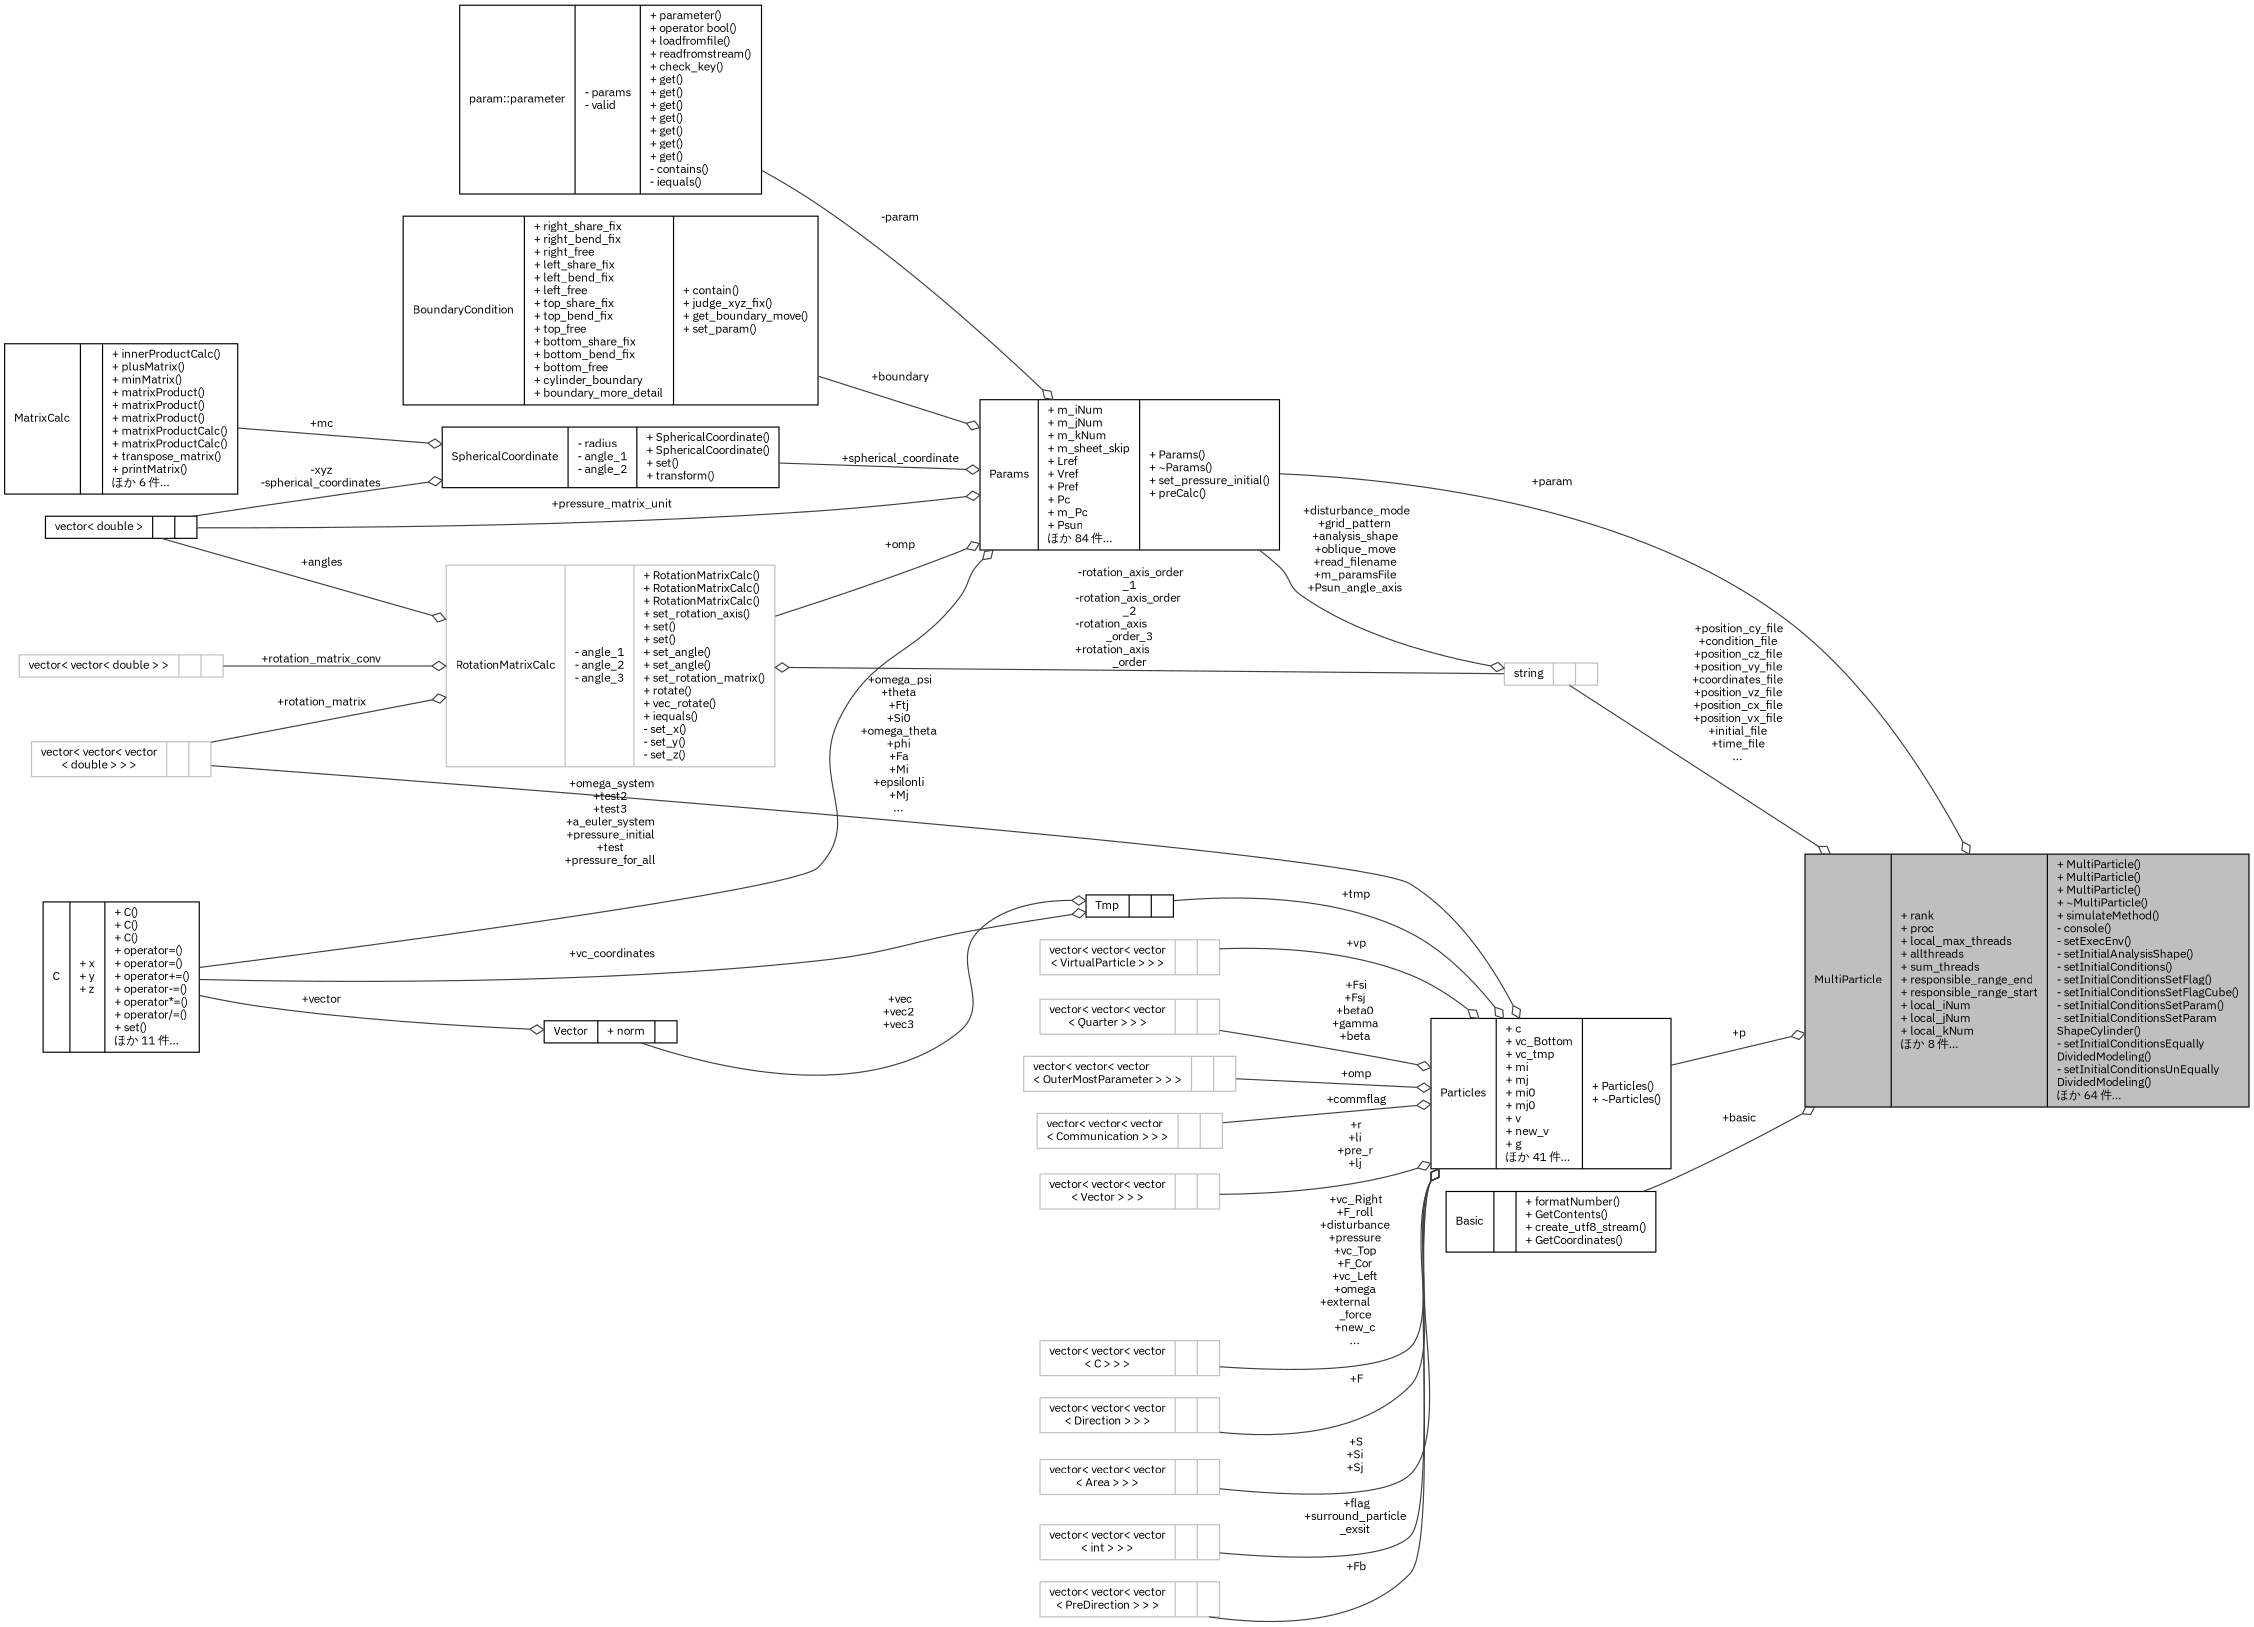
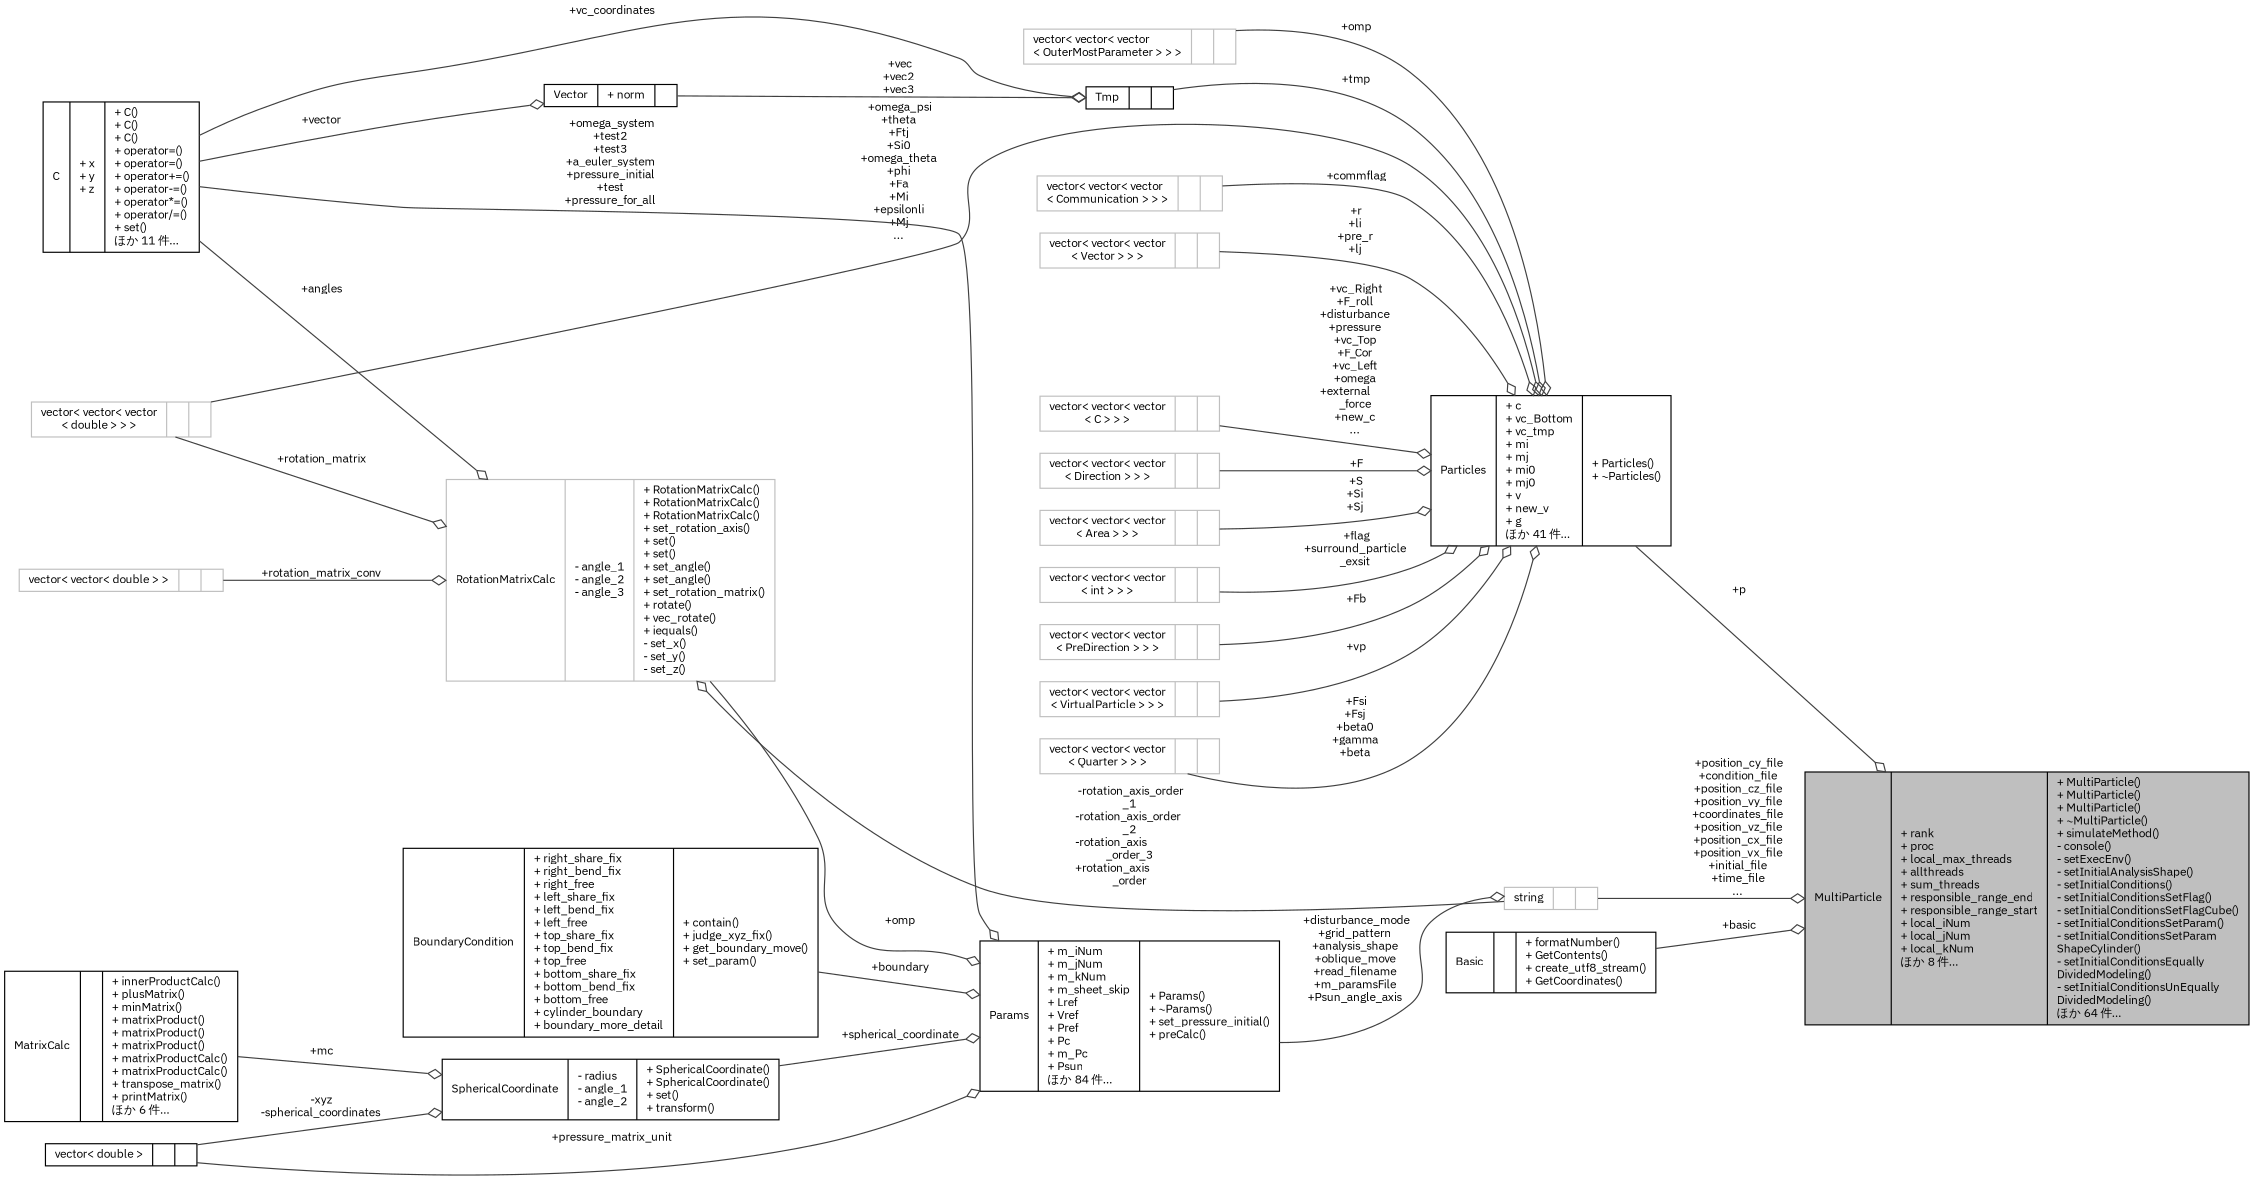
(611, 100) -> none
(1678, 558) -> none
(297, 577) -> (338, 356)
